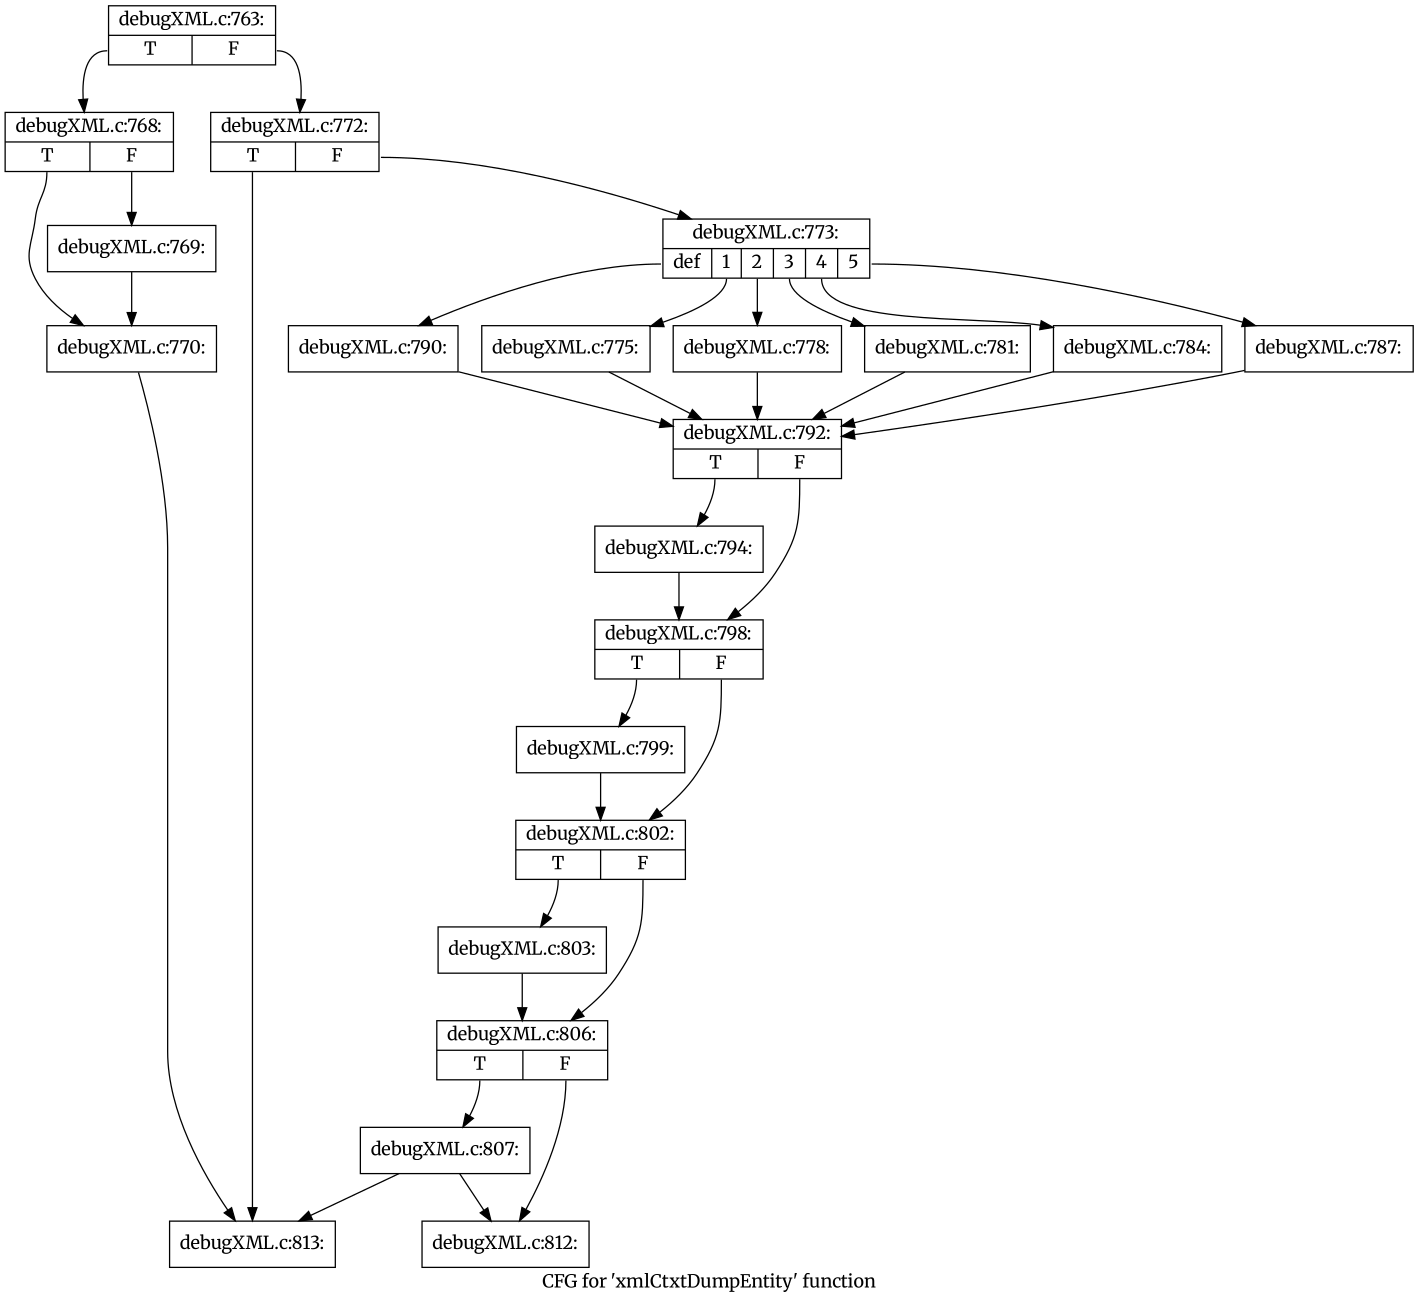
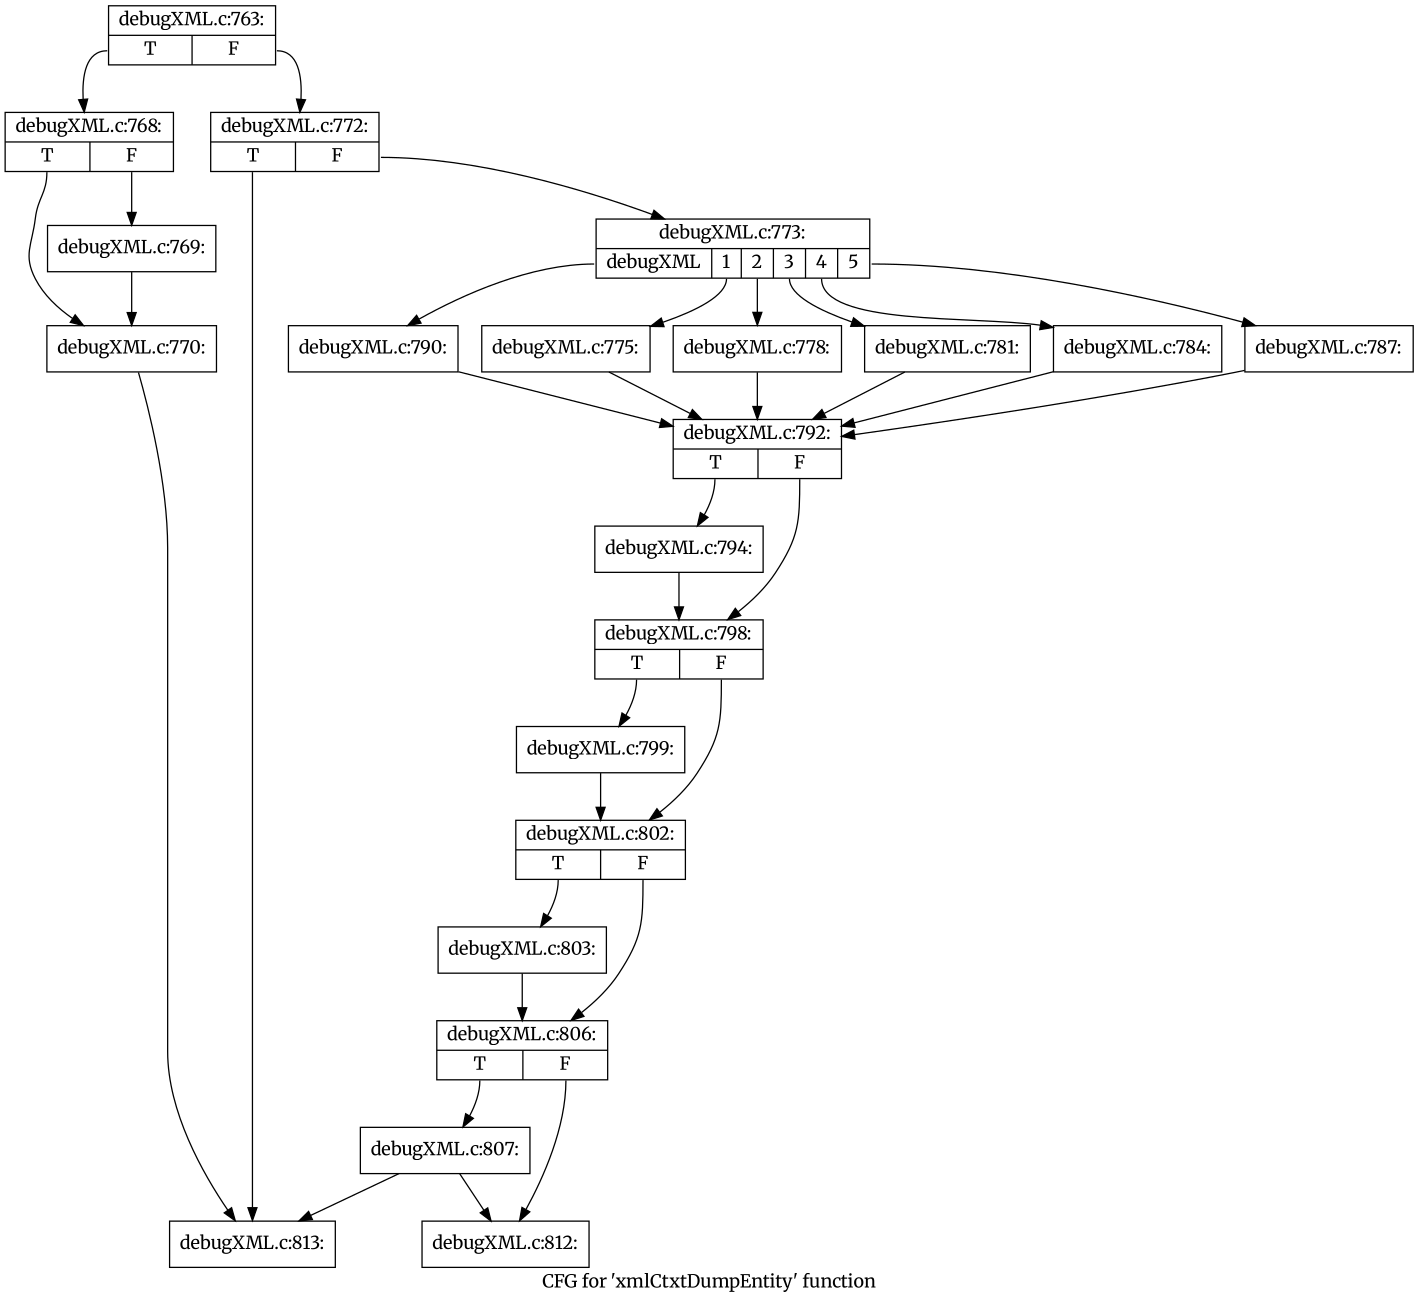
(687, 263) -> (654, 263)
